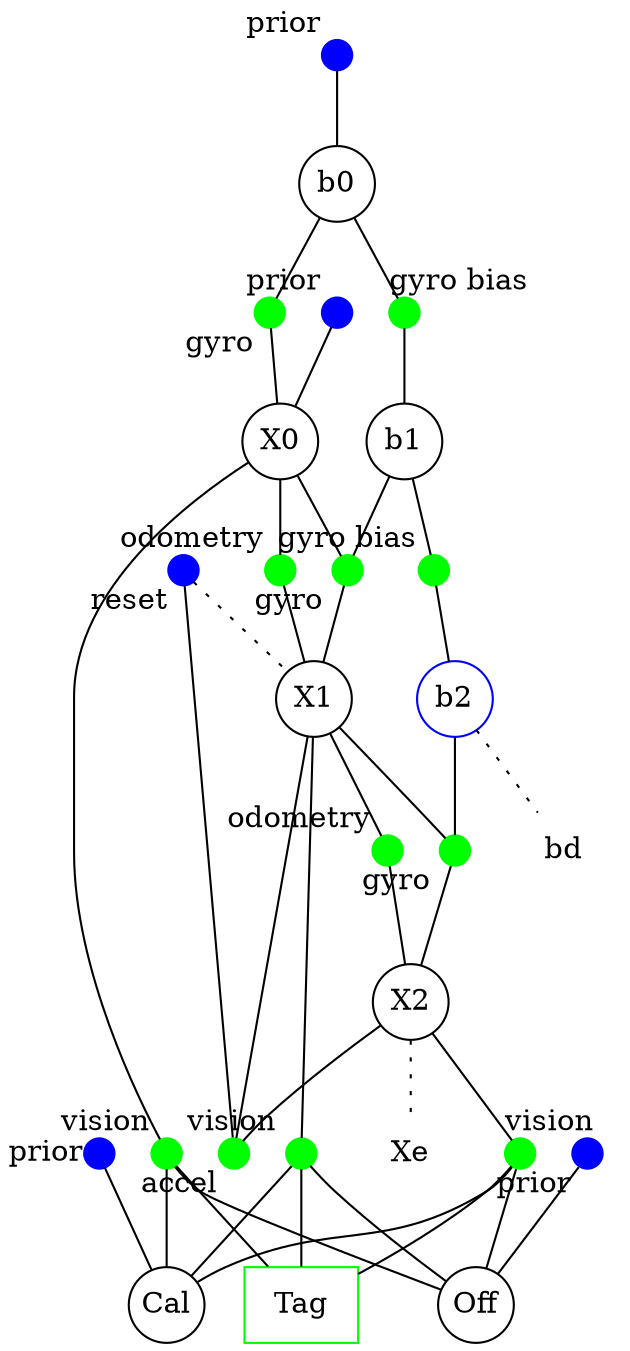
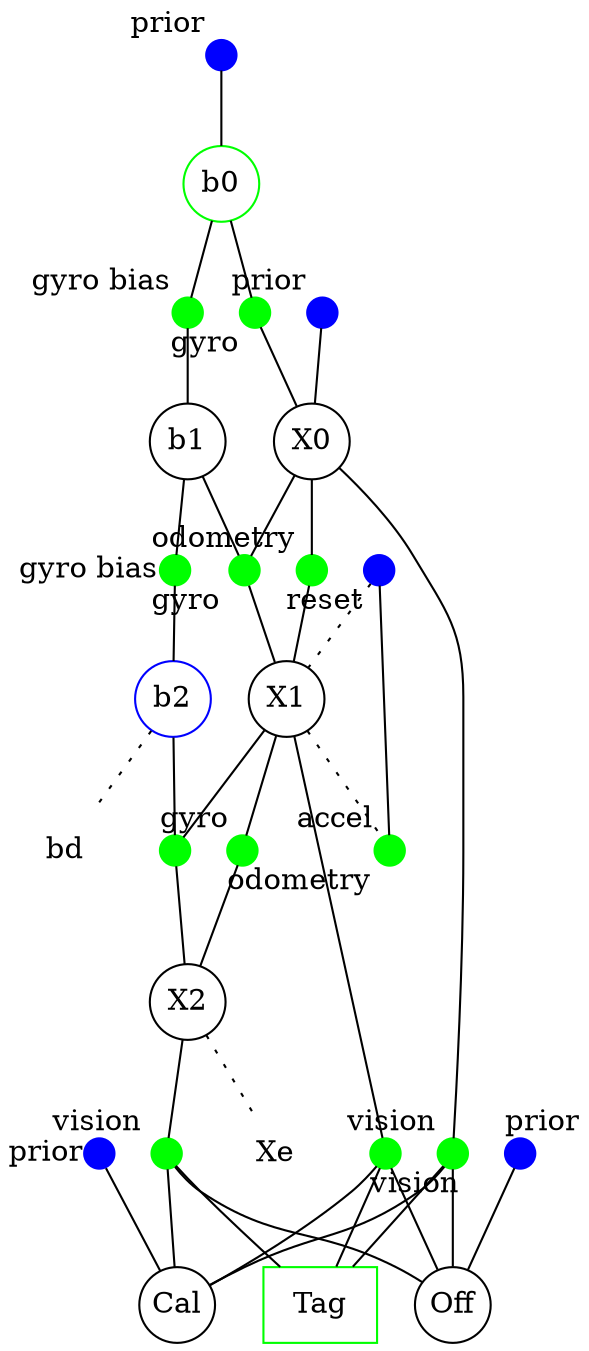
(337, 184) -> (221, 184)
(272, 937) -> (345, 784)
(316, 1075) -> none
